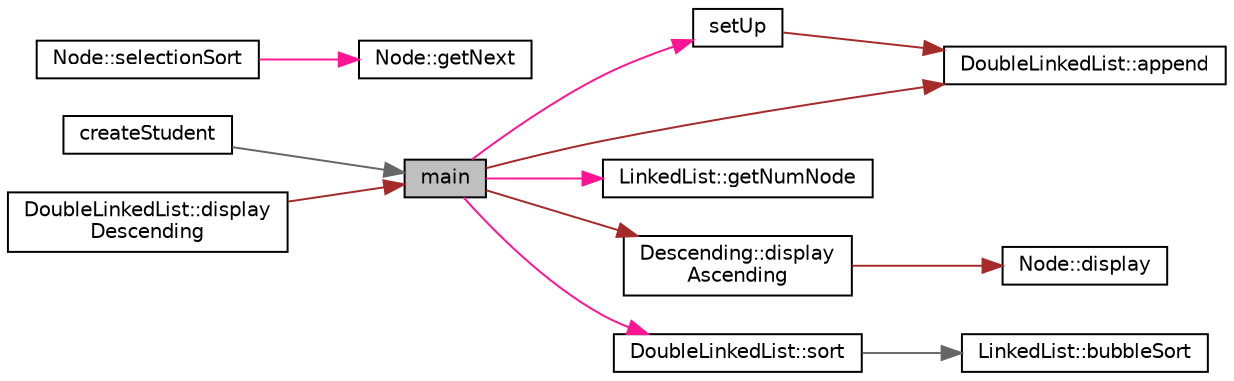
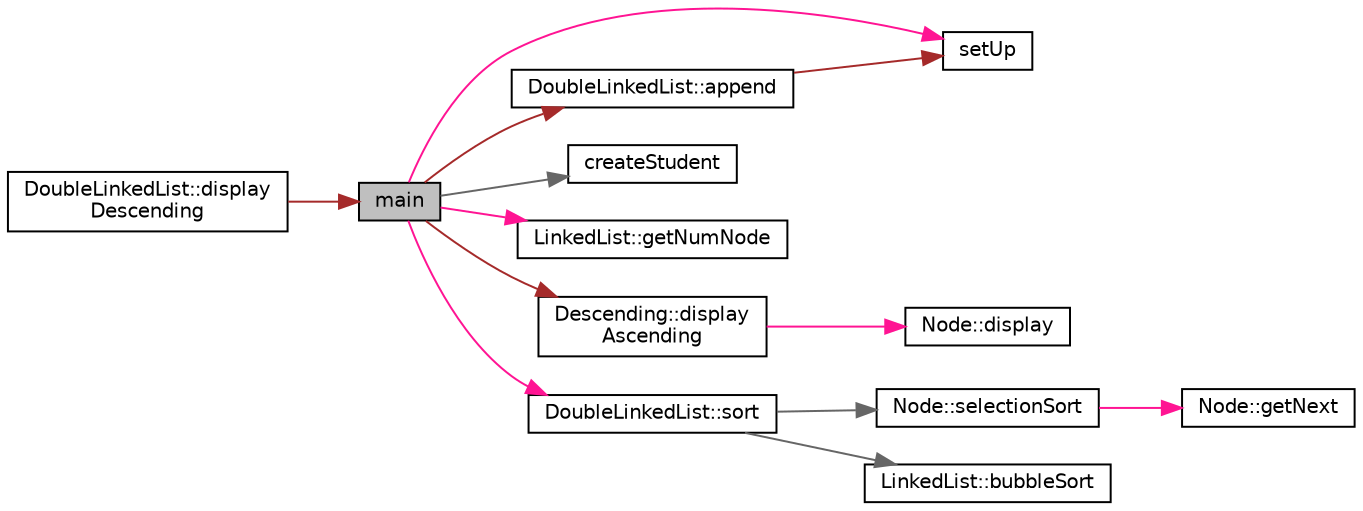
(853, 40) -> (858, 65)
(308, 158) -> (494, 188)
(917, 266) -> (826, 327)
none -> (816, 411)
